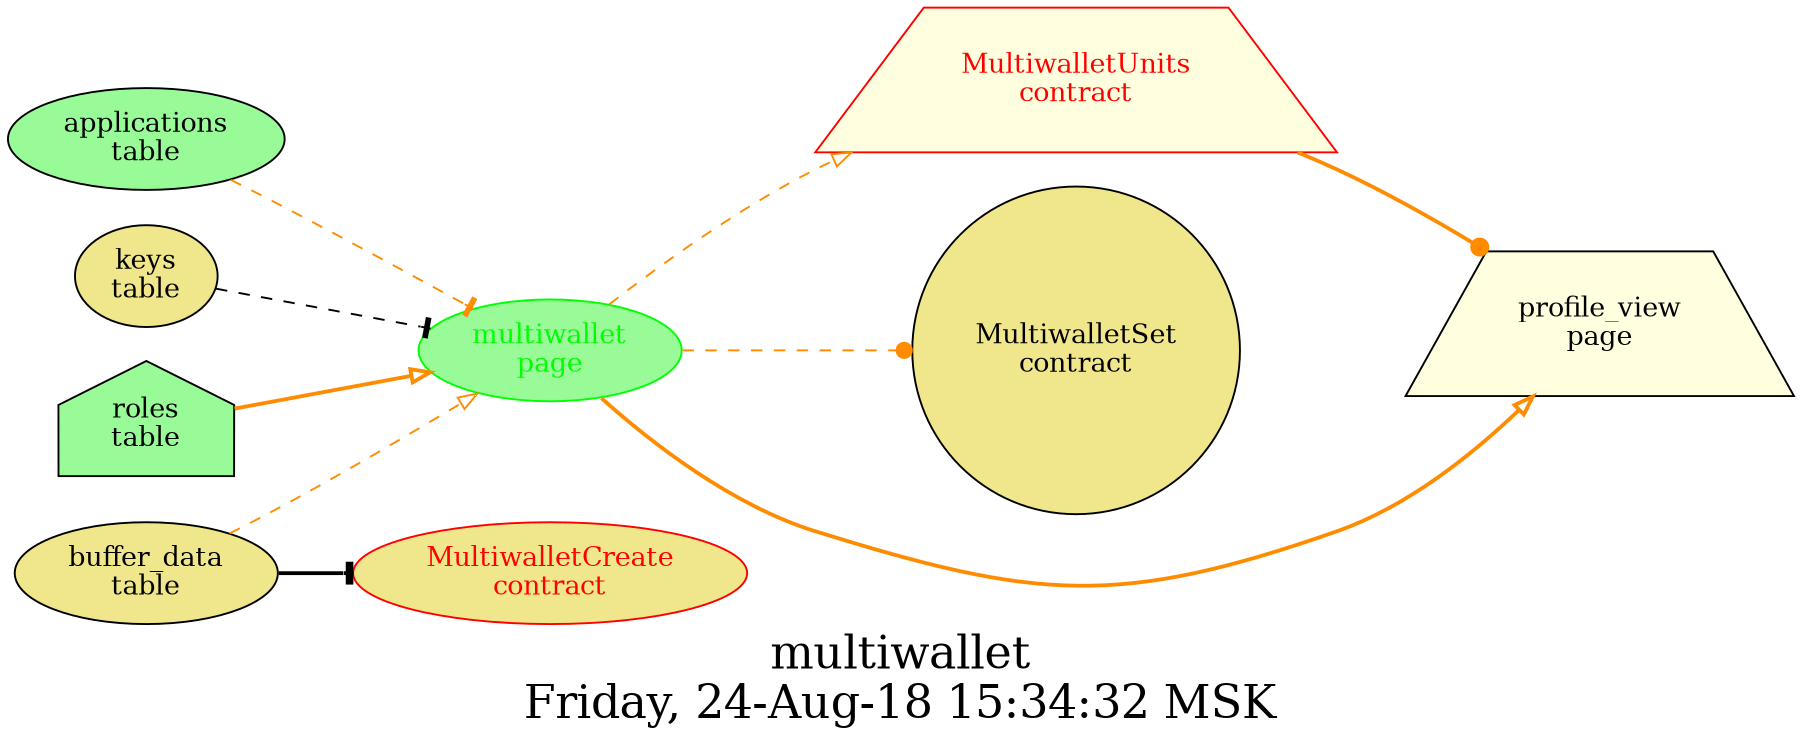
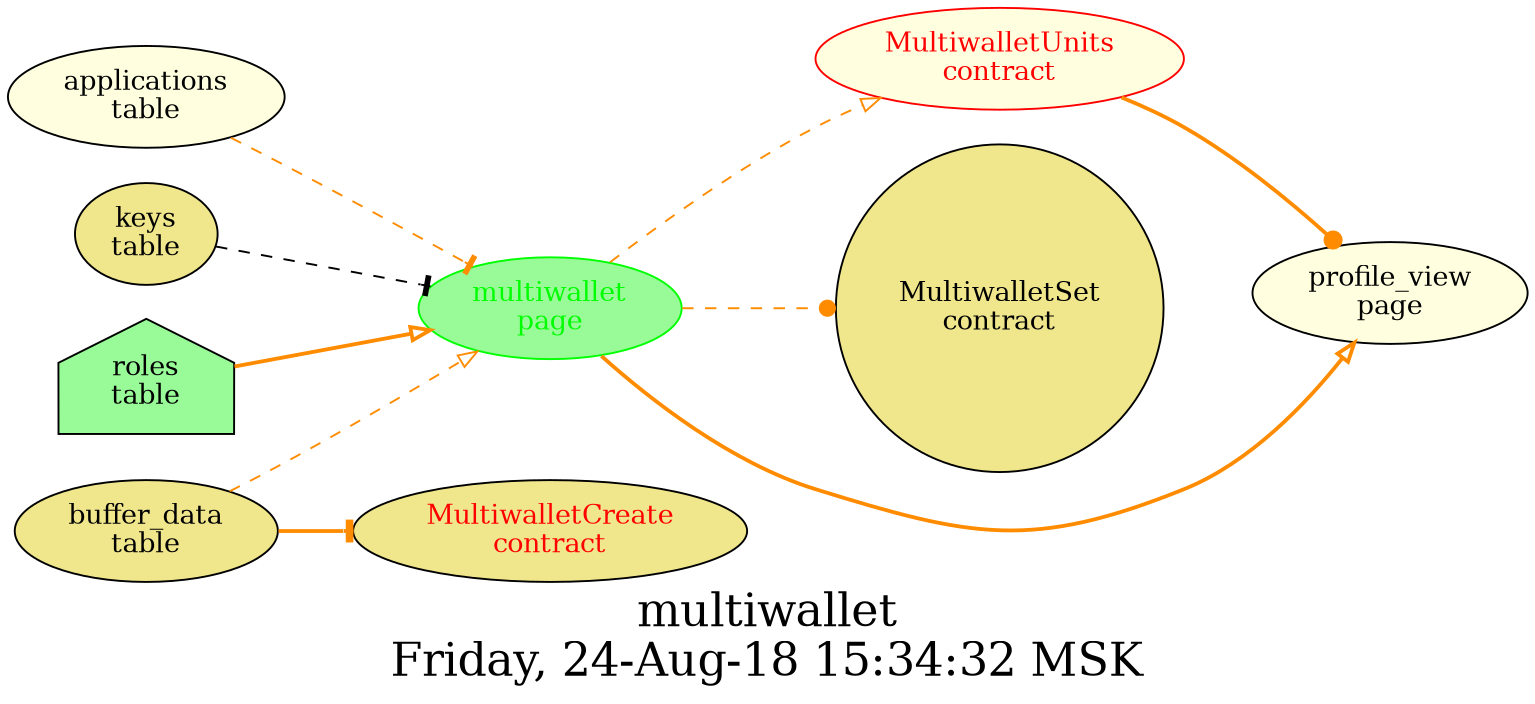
(1076, 80) -> (1000, 59)
(146, 139) -> (146, 97)
(1600, 324) -> (1390, 293)
(311, 573) -> (311, 531)
(550, 573) -> (550, 531)
